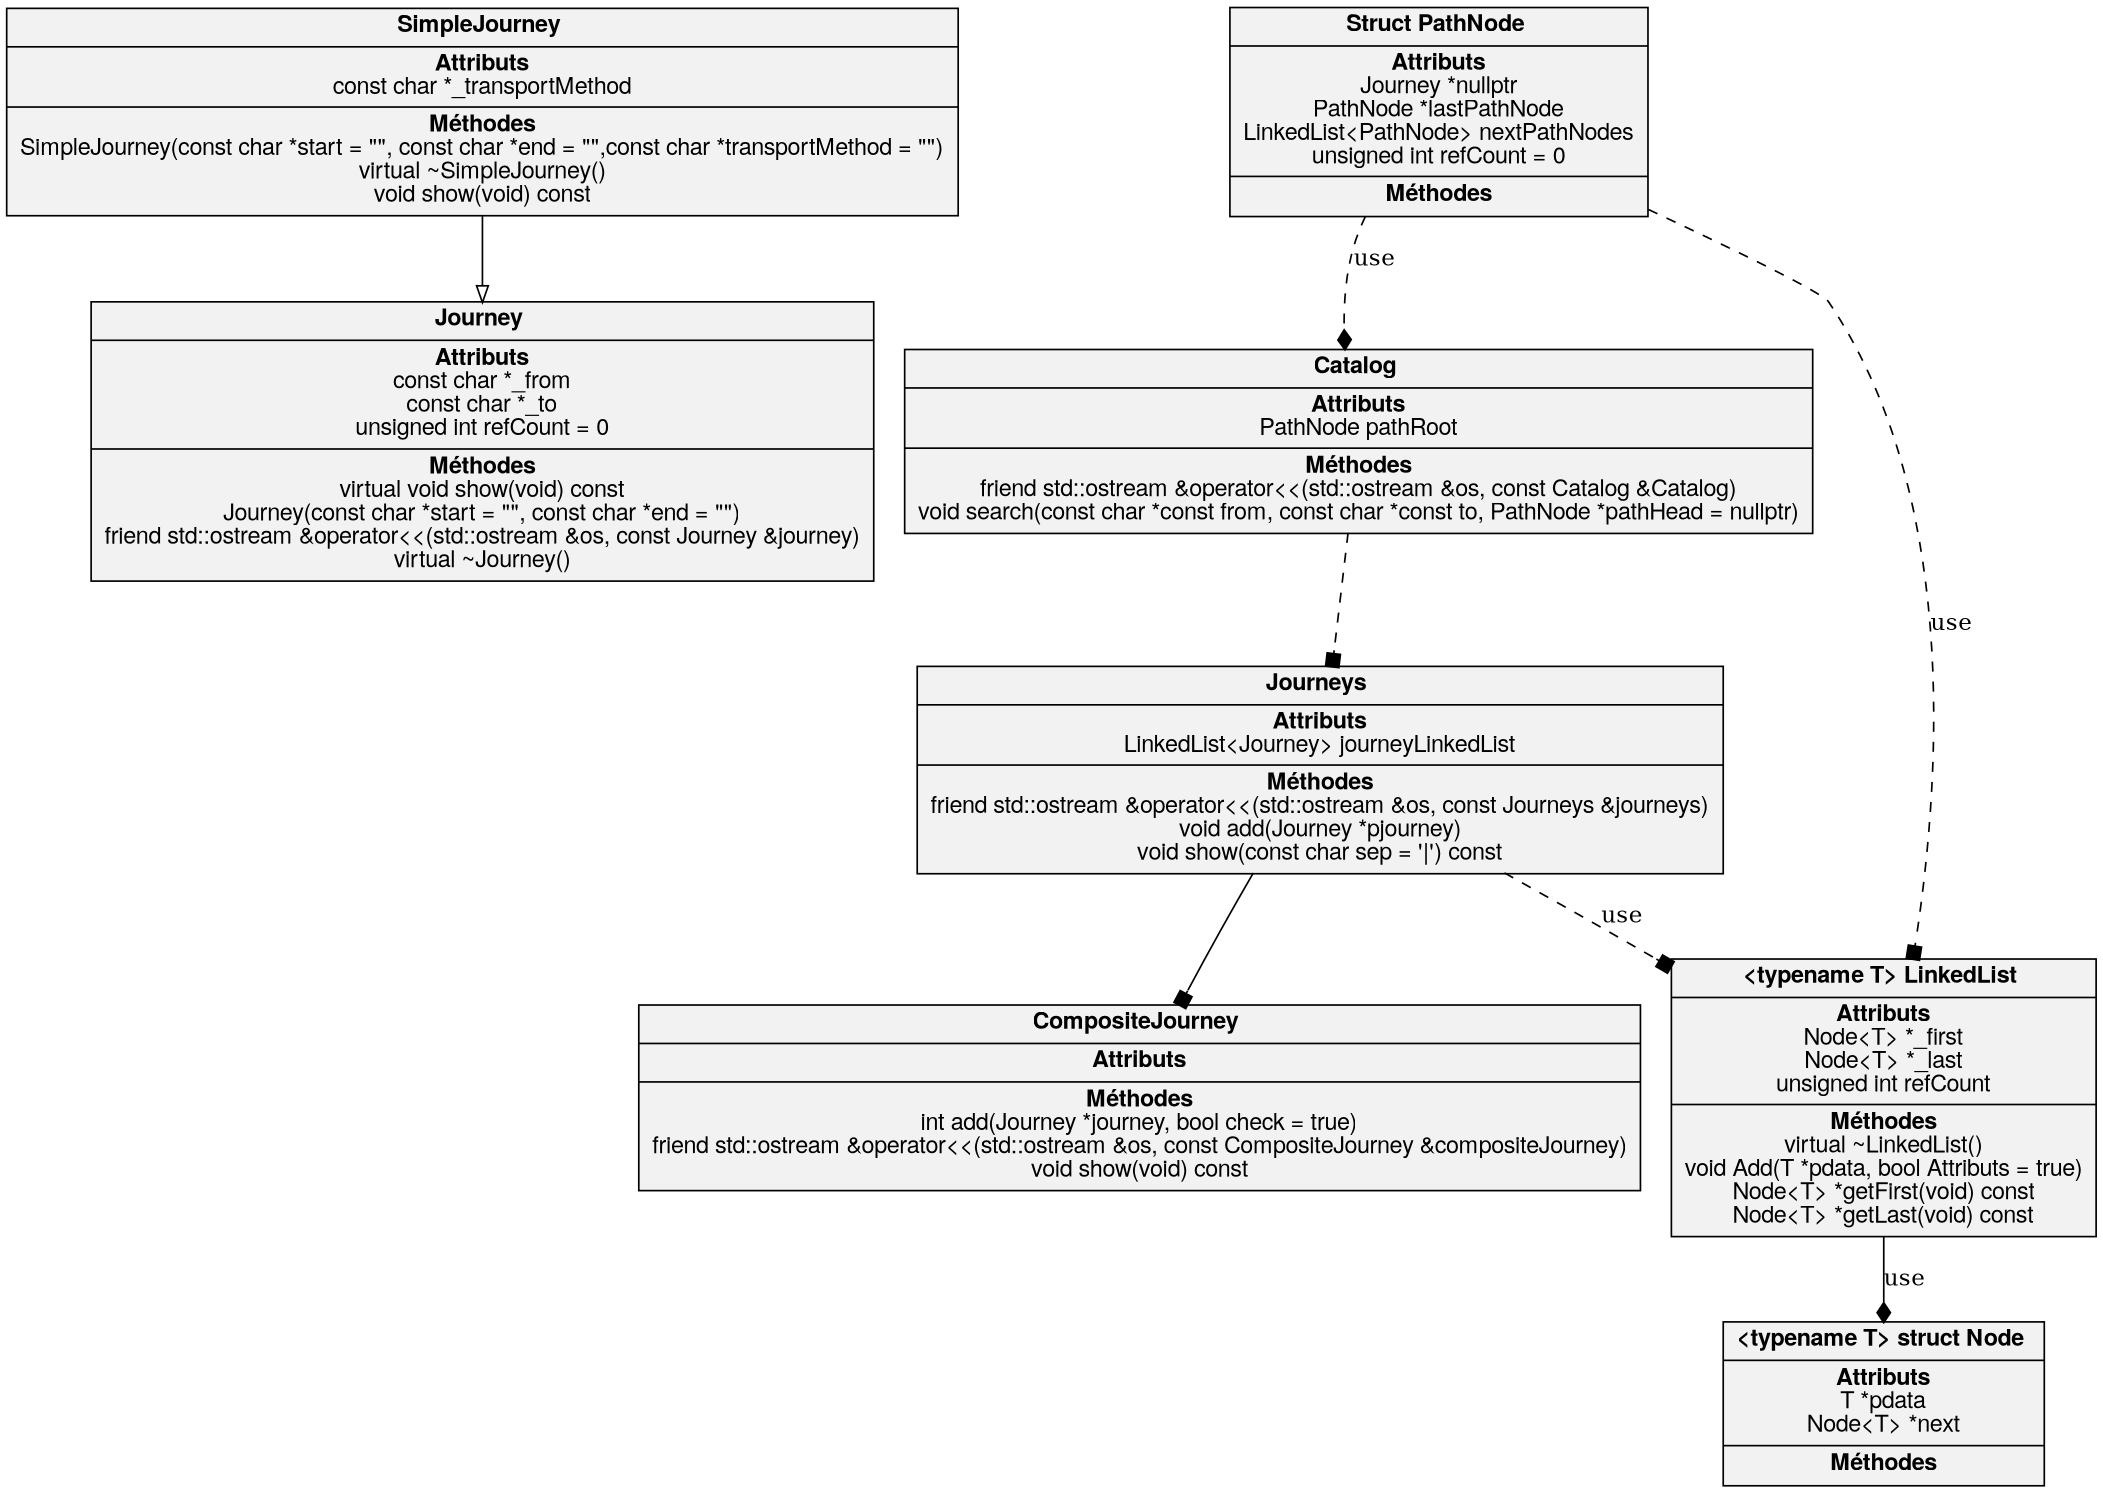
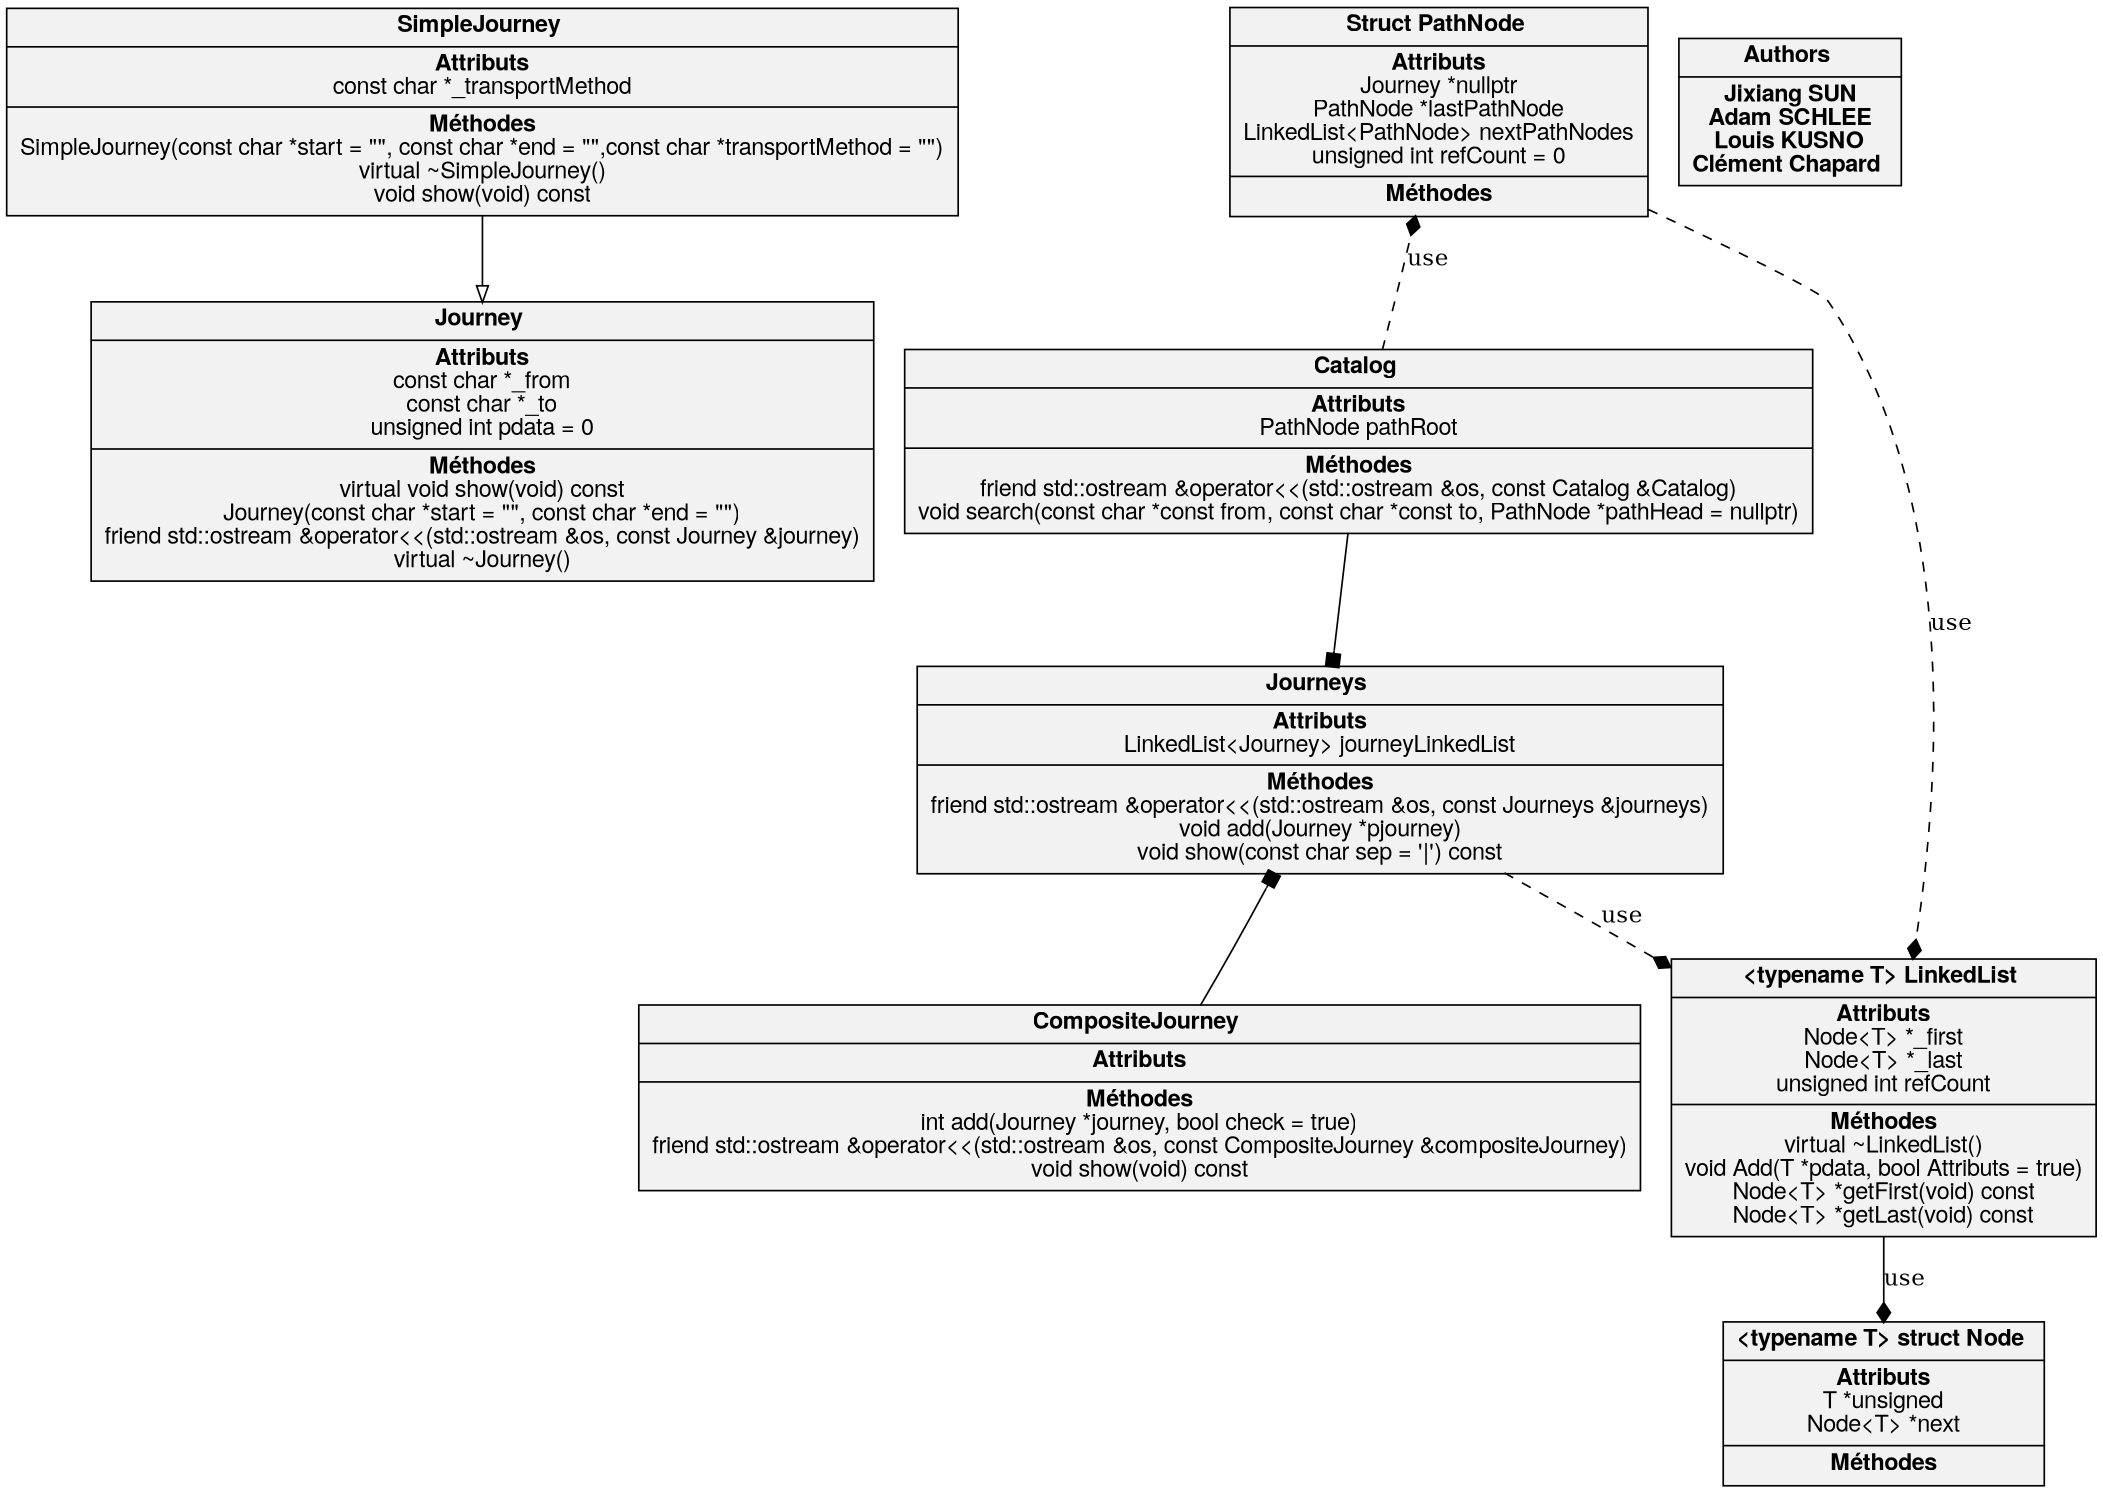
none -> (1790, 112)
(1348, 271) -> (1397, 293)
(482, 428) -> (482, 428)
(1913, 512) -> (1913, 512)
(1341, 591) -> (1341, 591)
(1579, 915) -> (1579, 915)
(1220, 931) -> (1234, 947)
(1884, 1401) -> (1884, 1401)
